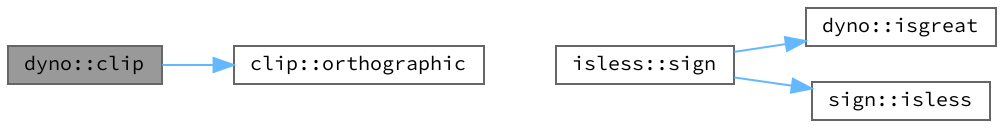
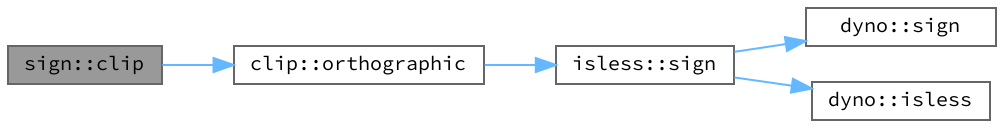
(901, 27) -> (901, 27)
(85, 65) -> (85, 65)
none -> (510, 65)
(901, 101) -> (901, 101)
